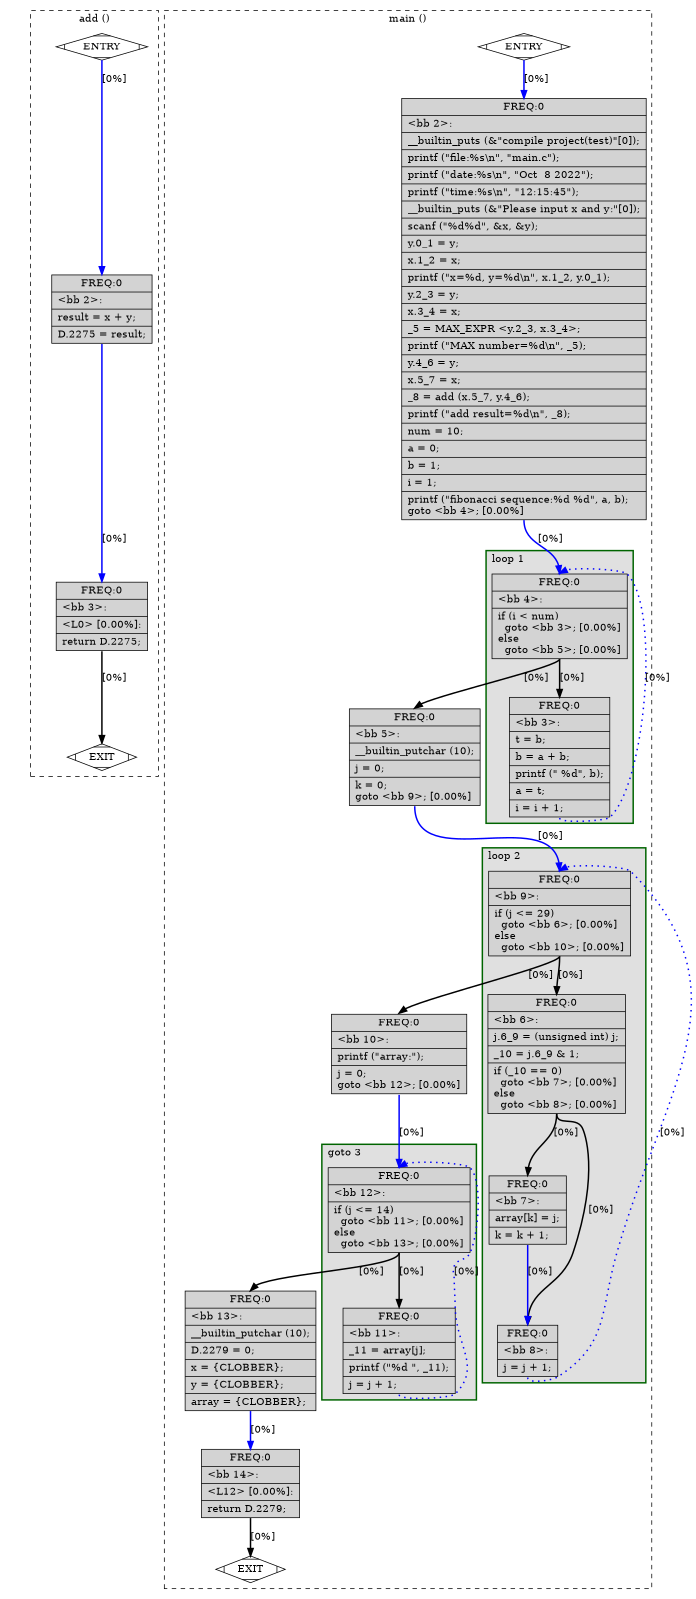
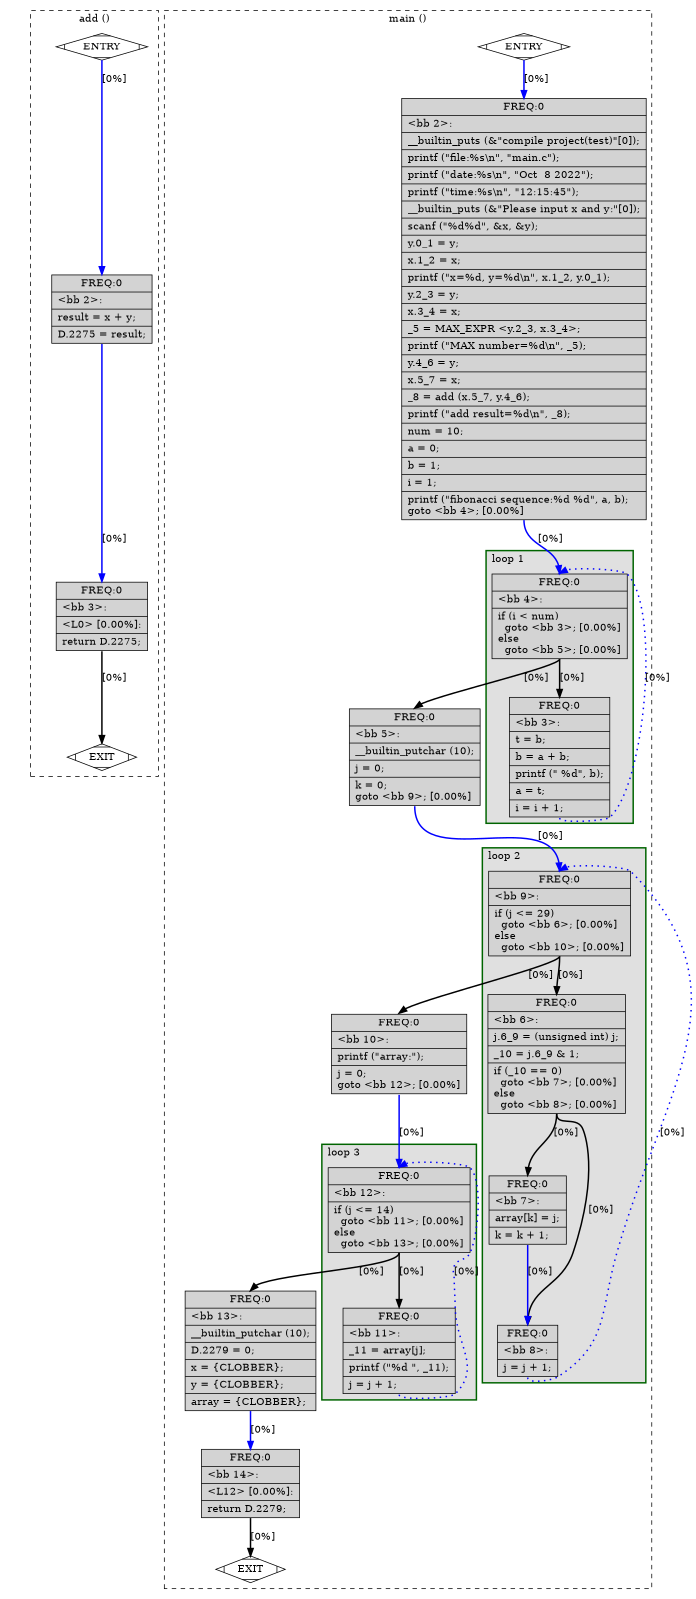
(345, 1153) -> (344, 1153)
